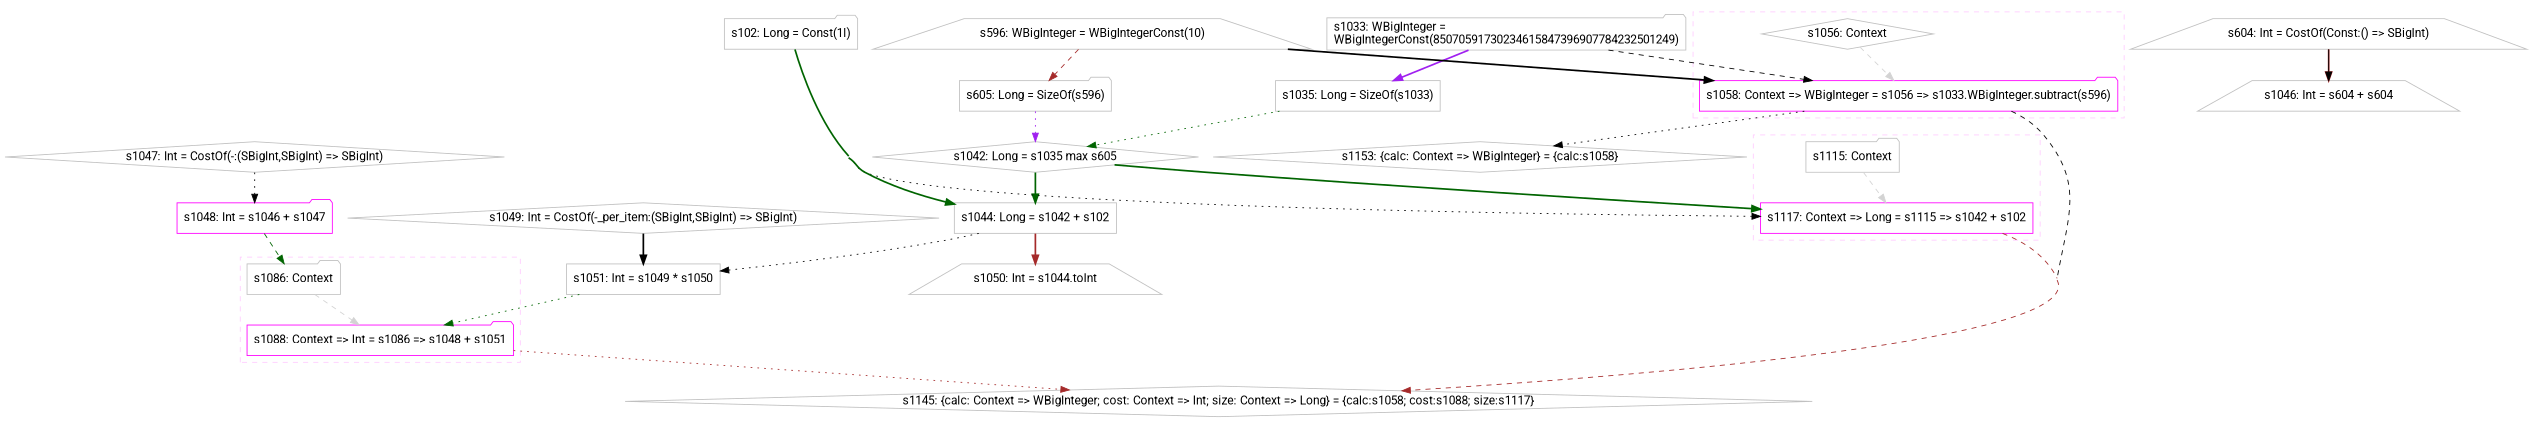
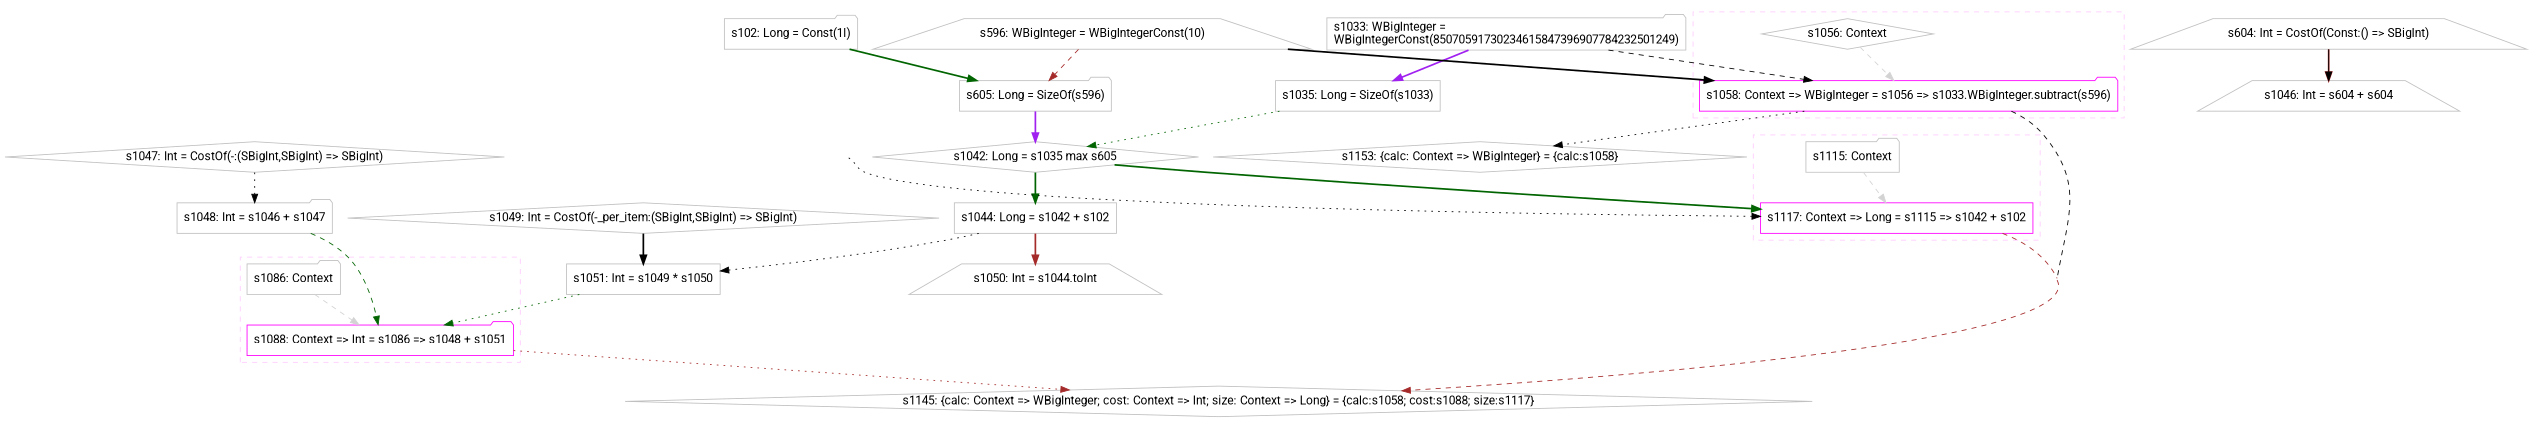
(816, 106) -> (909, 64)
(1035, 122) -> (1035, 122)
(255, 218) -> (255, 218)
(272, 245) -> (355, 266)
